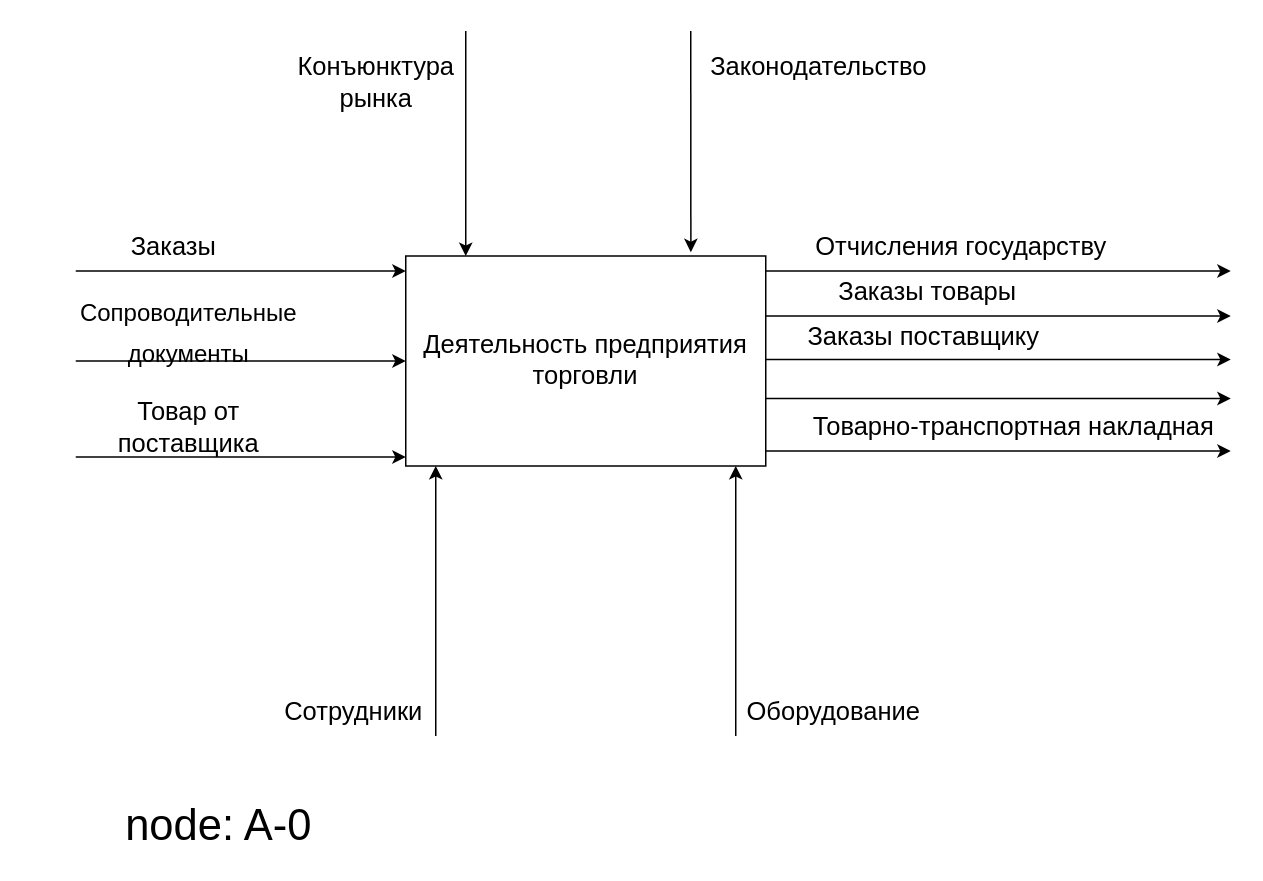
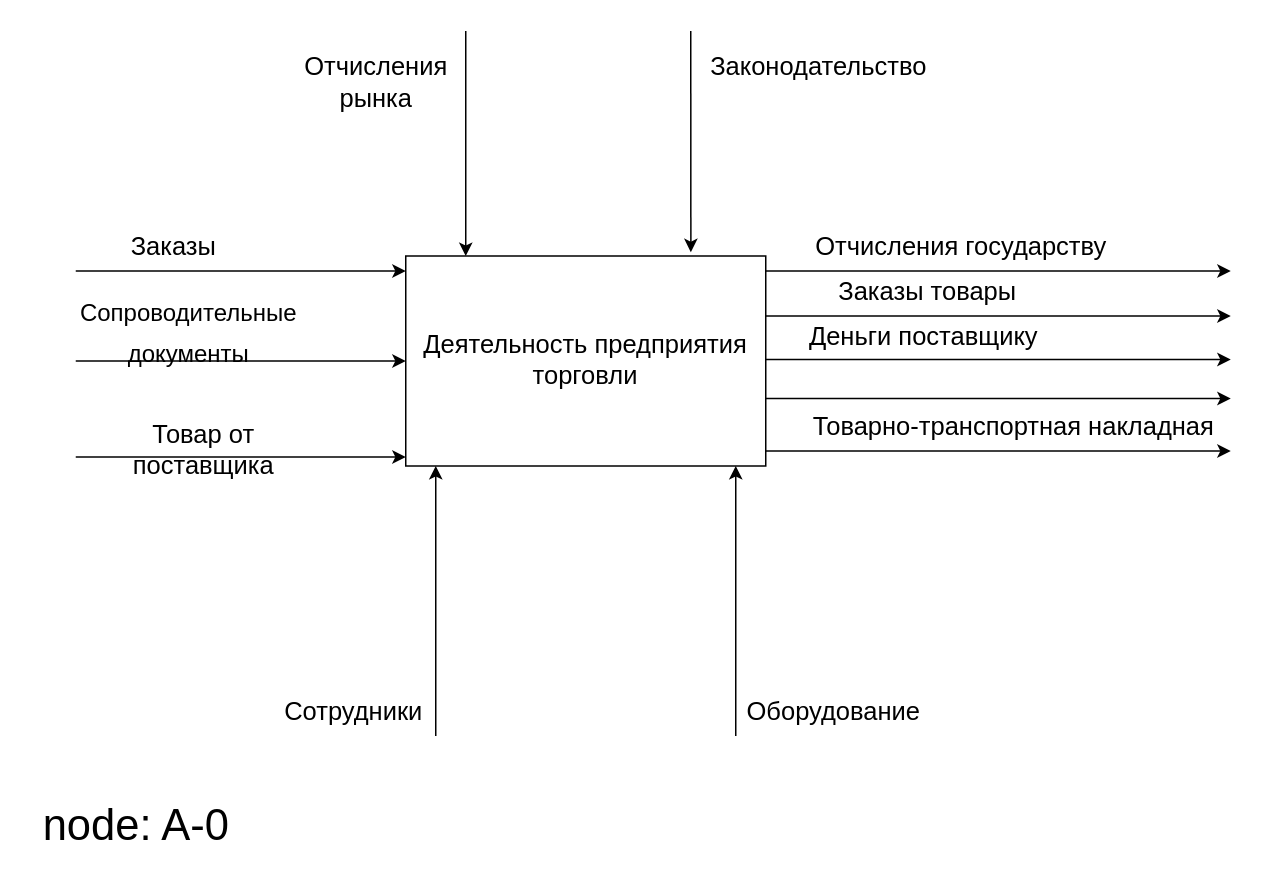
(377, 83) -> (377, 83)
(924, 338) -> (924, 338)
(188, 428) -> (203, 451)
(218, 826) -> (136, 826)
